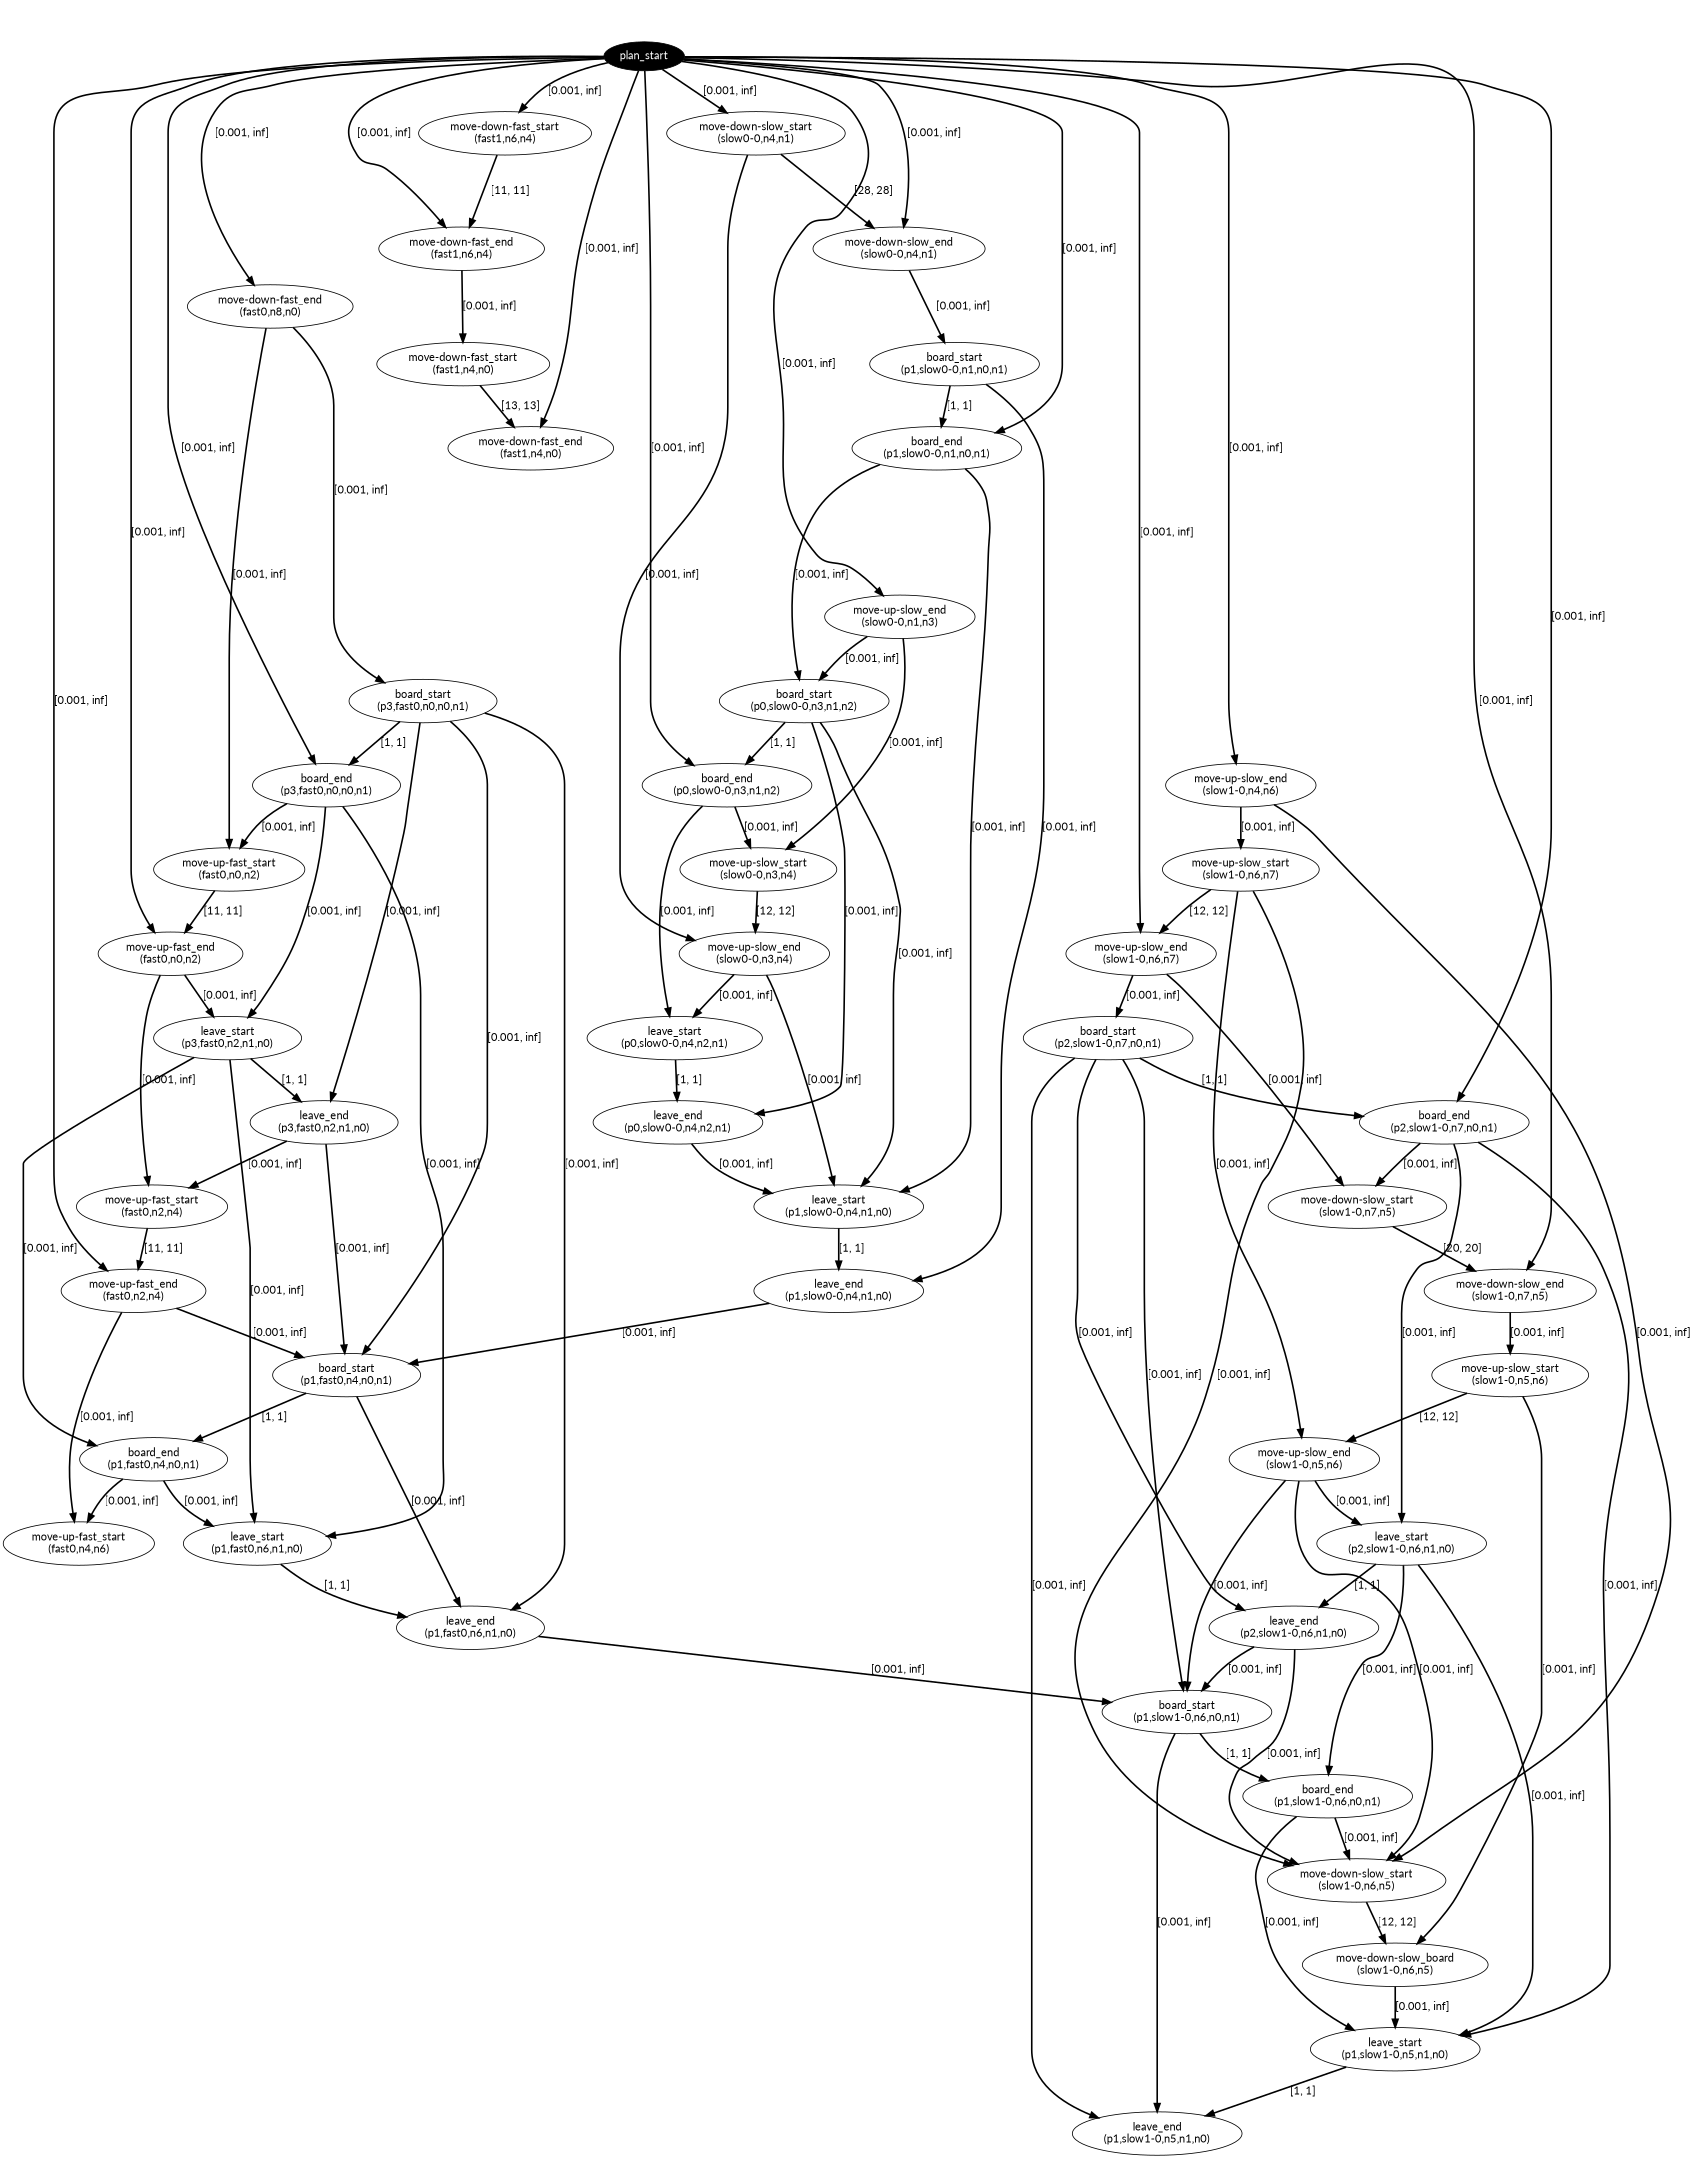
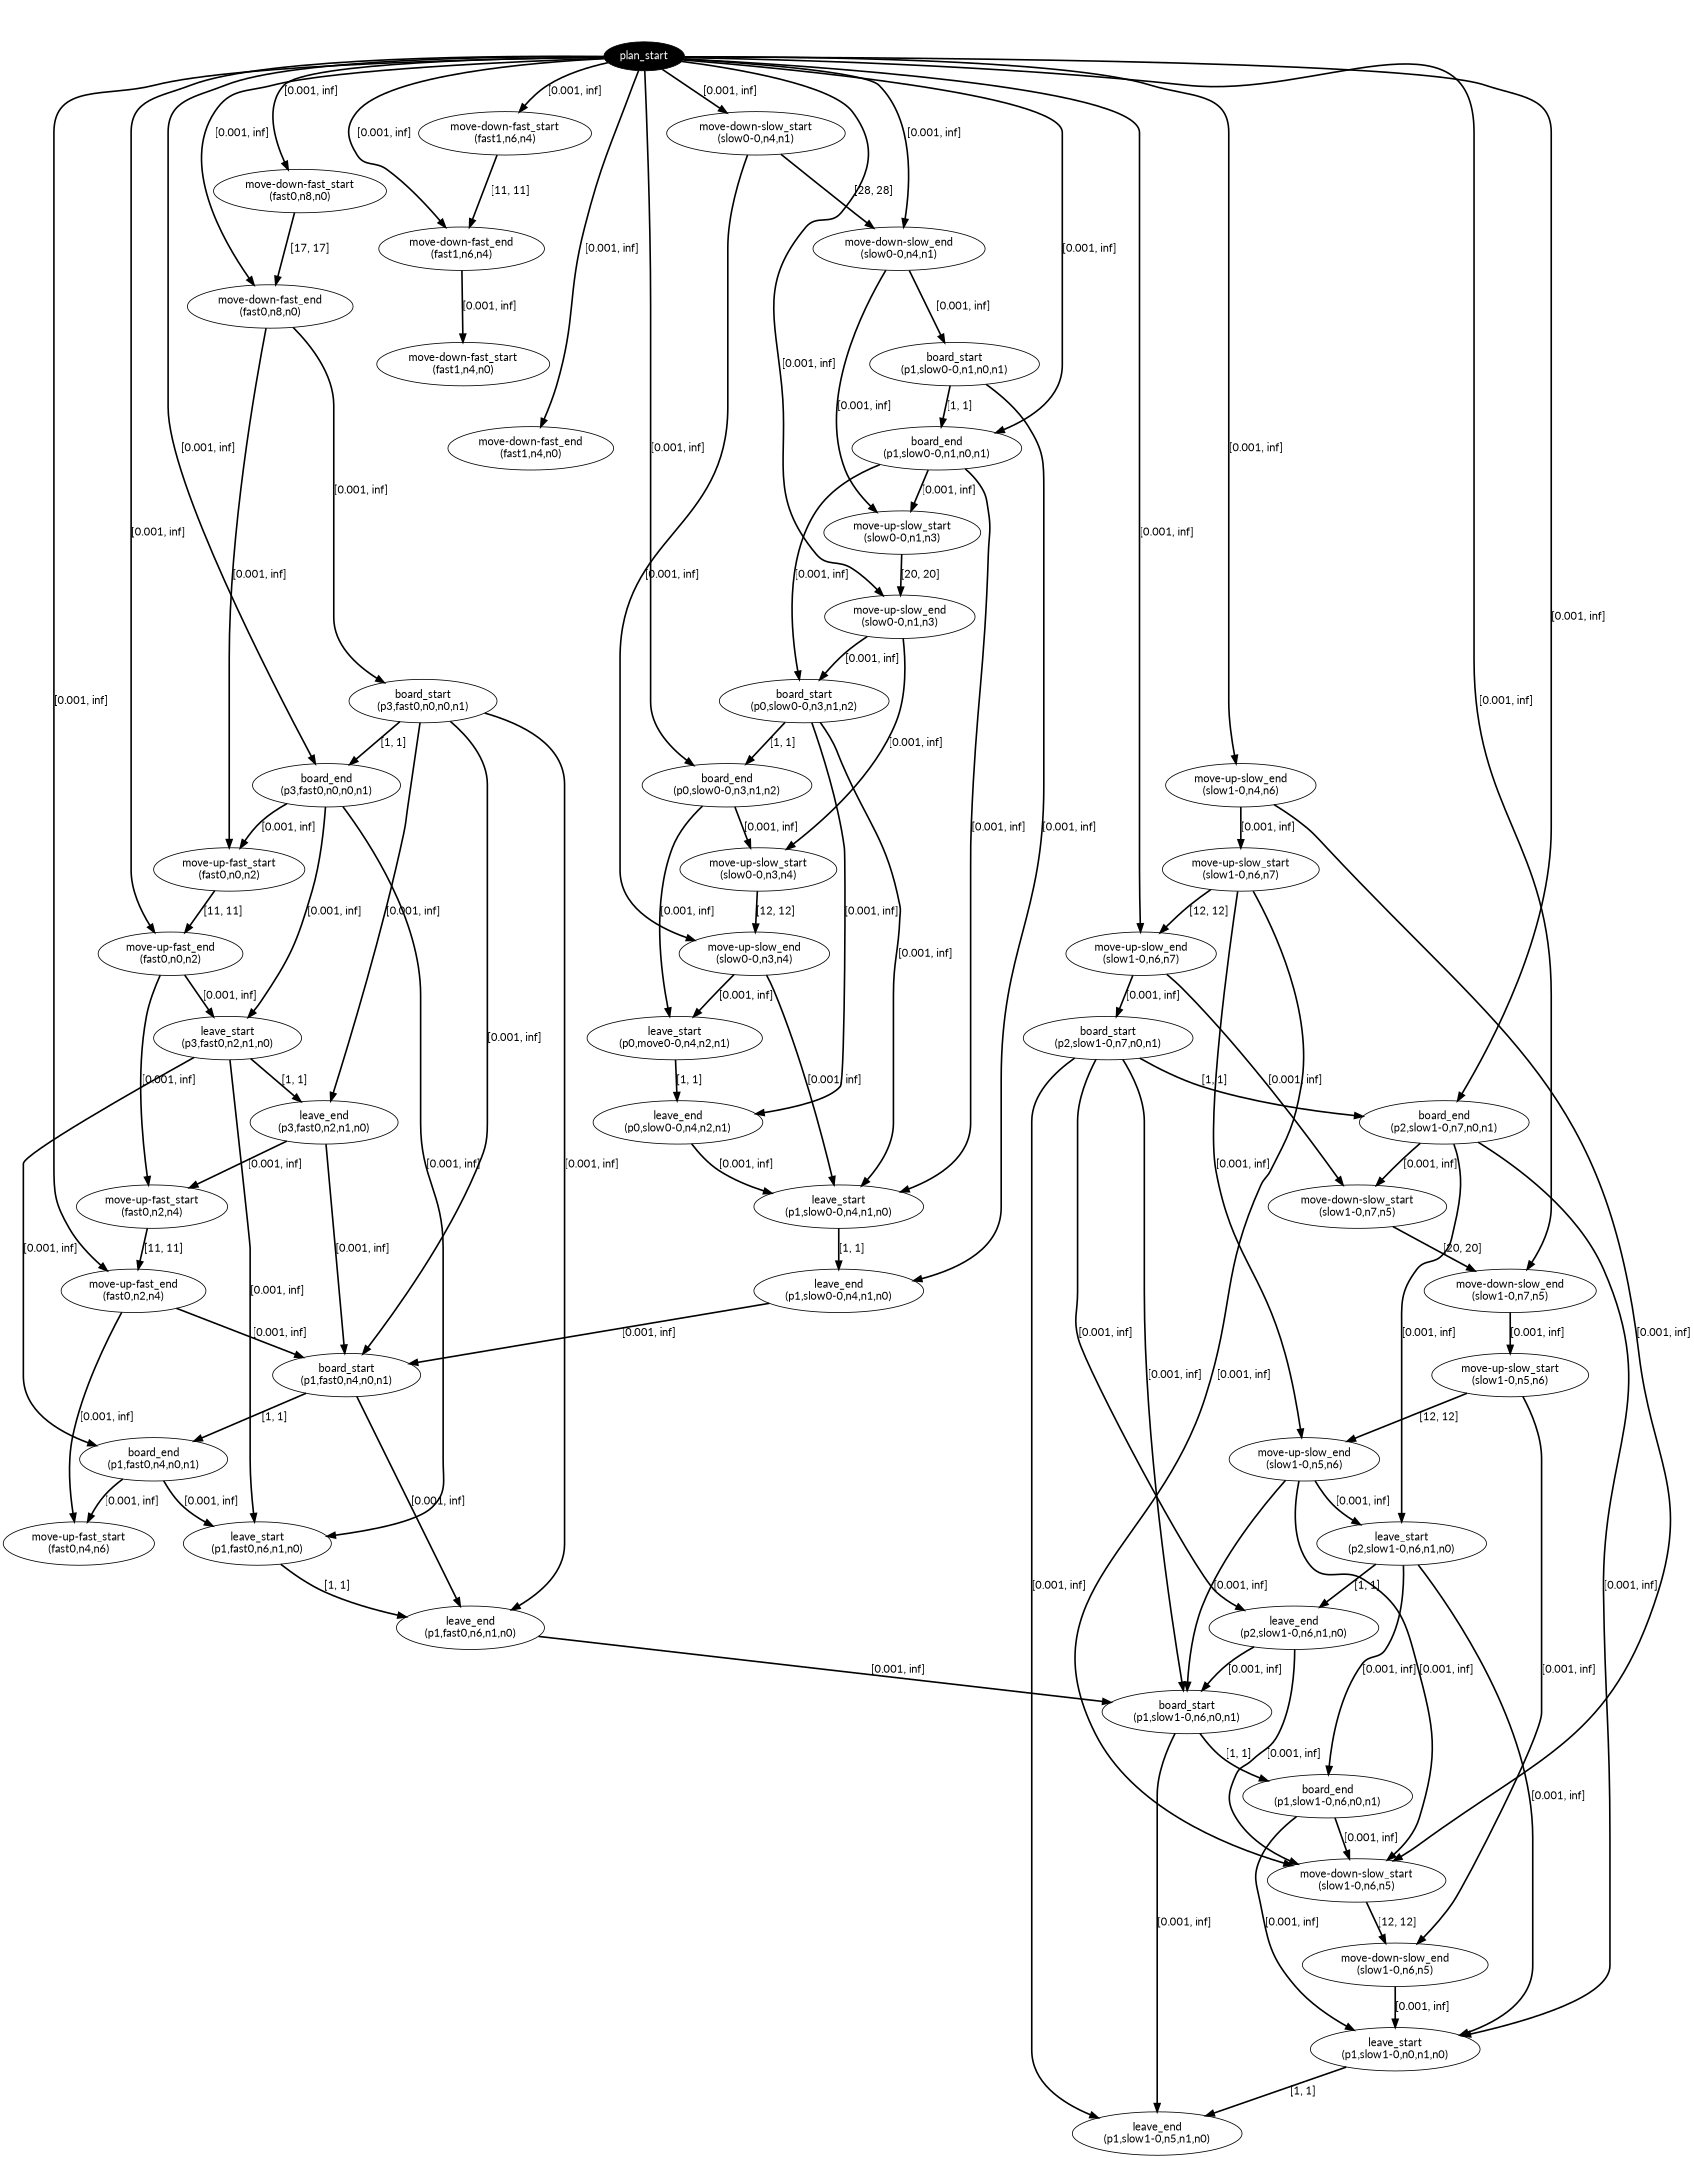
none -> (300, 191)
(494, 403) -> none
none -> (902, 533)
(675, 1038) -> (675, 1038)
(1395, 1965) -> (1395, 1965)
(1395, 2049) -> (1395, 2049)
